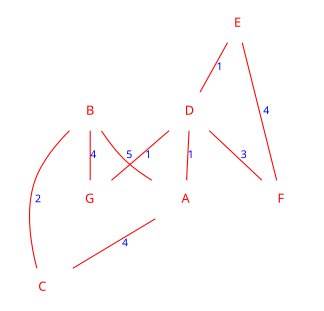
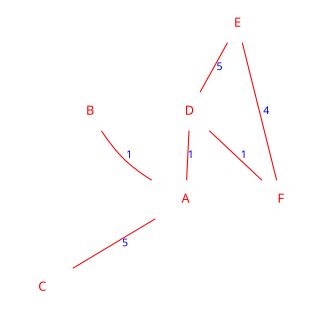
(220, 67) -> (220, 67)
(130, 155) -> (130, 155)
(245, 155) -> (245, 155)
(32, 194) -> none
(90, 199) -> none
(126, 244) -> (126, 244)
